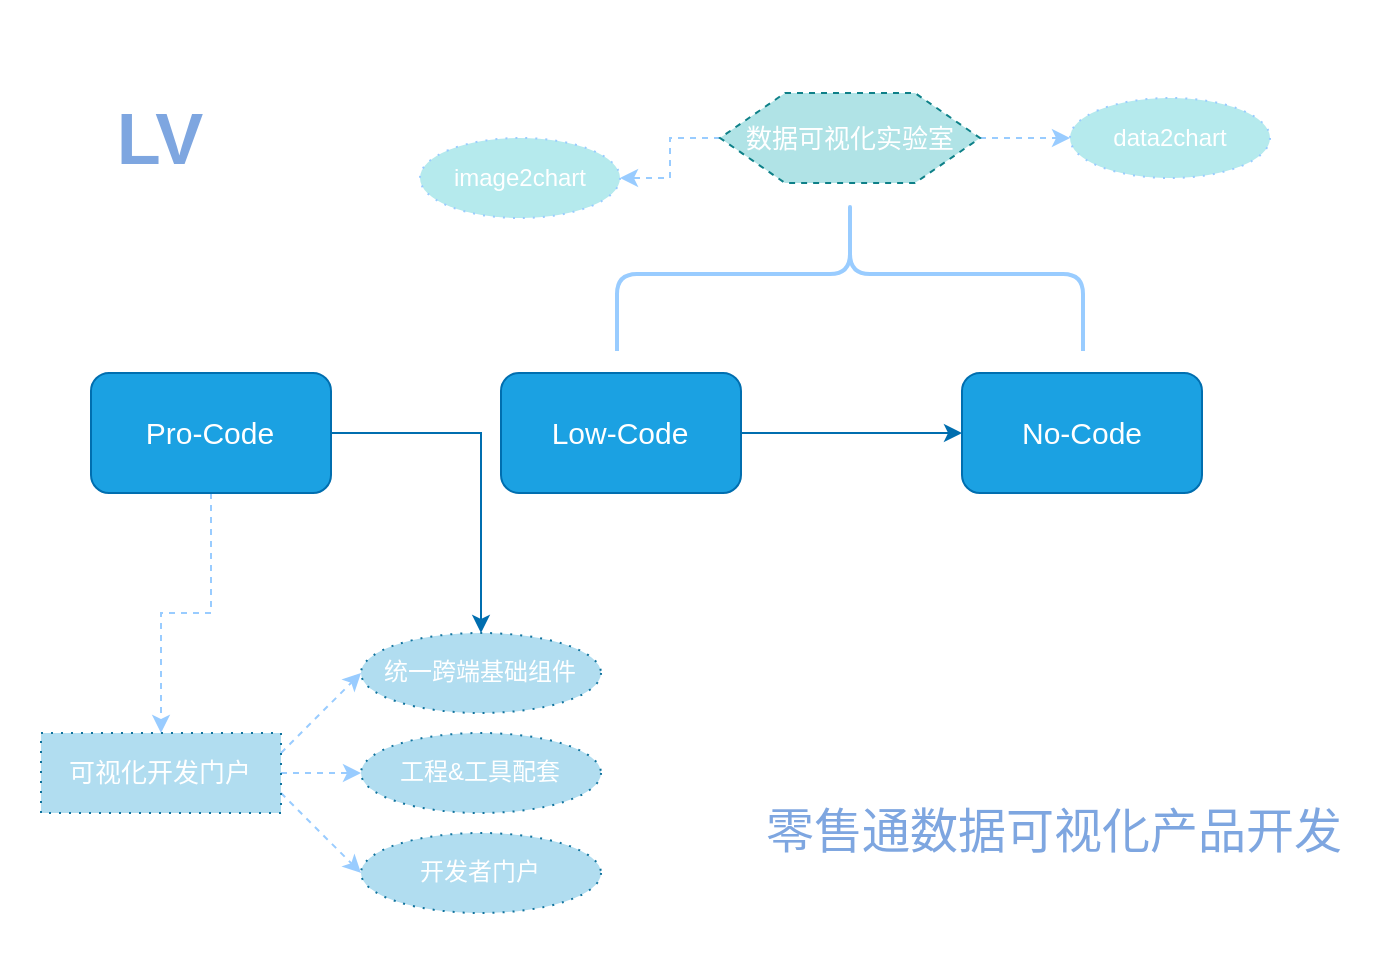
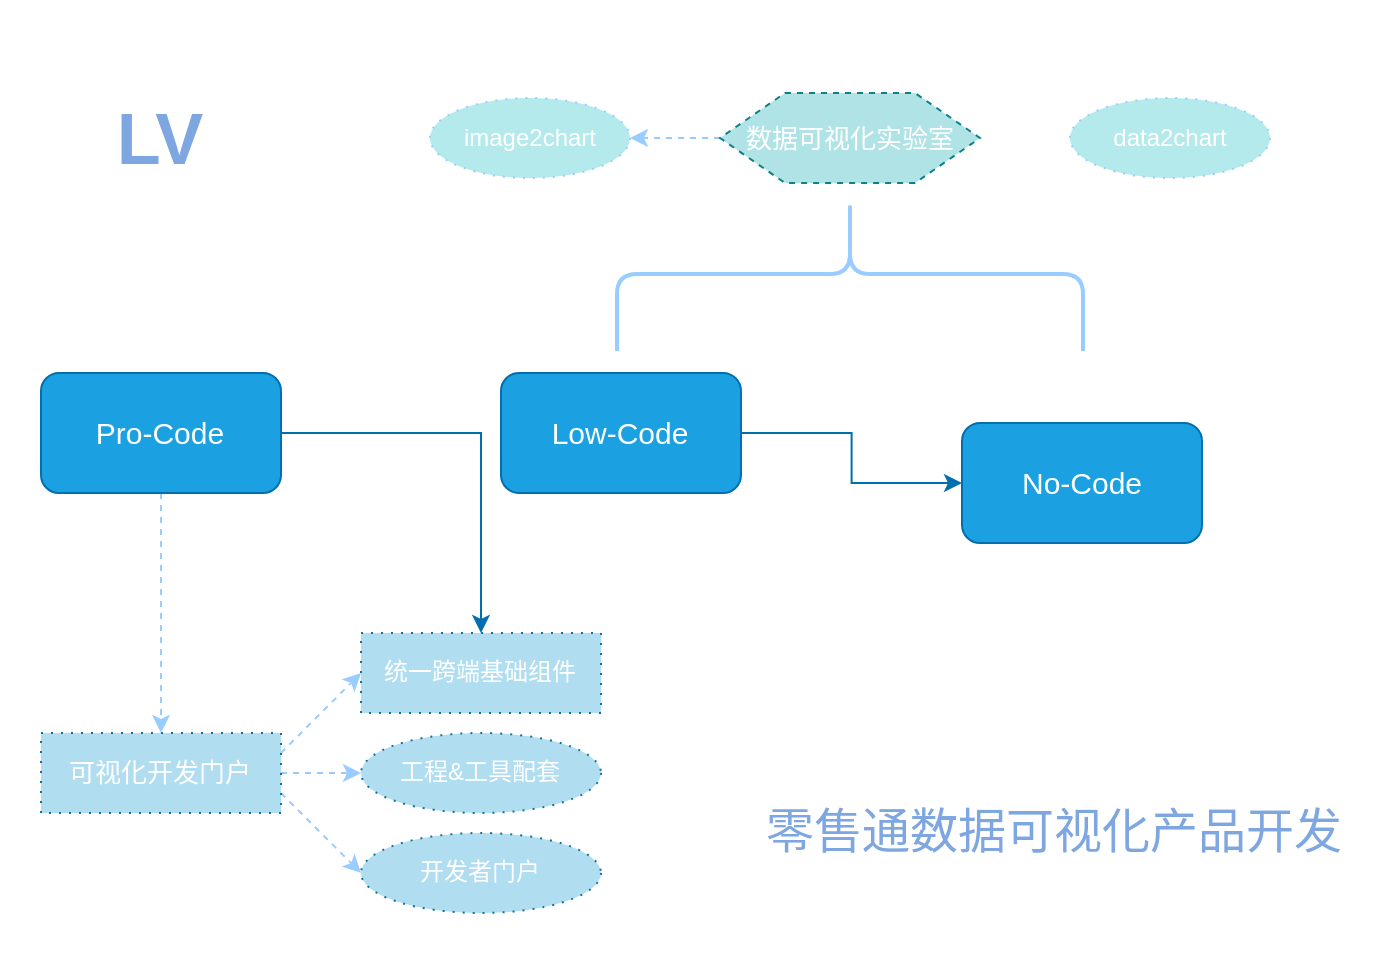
(1018, 138) -> none
(520, 178) -> (530, 138)
(211, 433) -> (161, 433)
(1082, 433) -> (1082, 483)
(481, 673) -> (481, 673)
